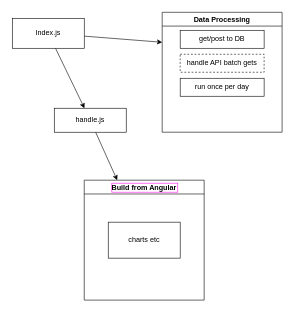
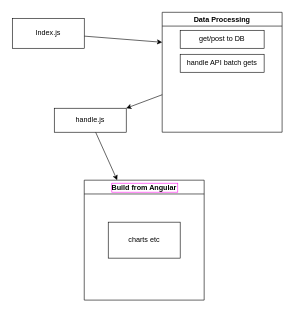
(222, 63) -> (222, 63)
(72, 83) -> none
(222, 87) -> none
none -> (145, 101)
